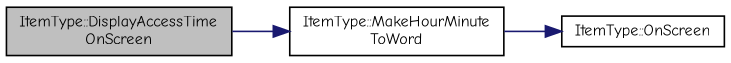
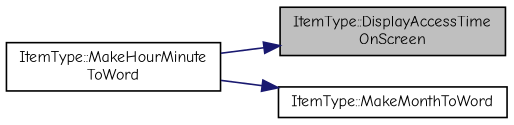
(253, 31) -> (242, 50)
(643, 31) -> (393, 102)
